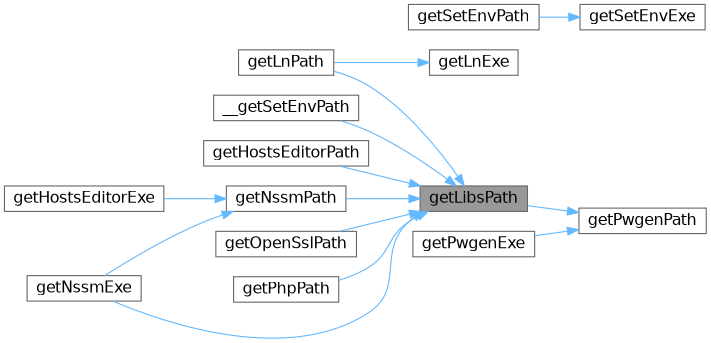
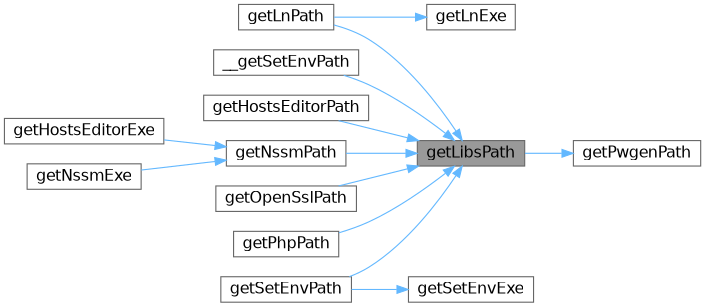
(474, 244) -> none
(296, 337) -> (409, 234)
